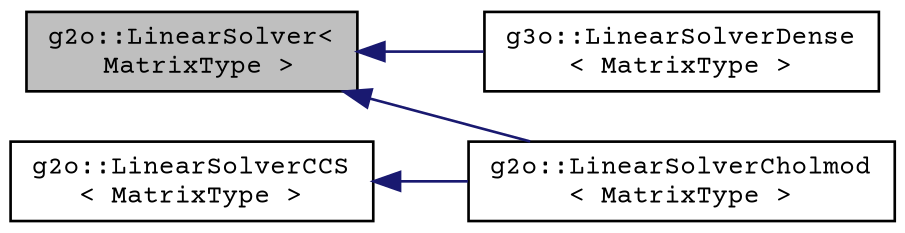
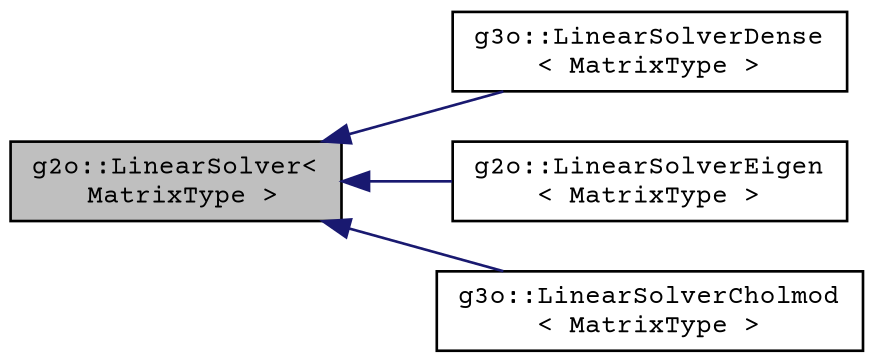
(192, 181) -> none
none -> (650, 181)
(682, 181) -> (650, 311)
